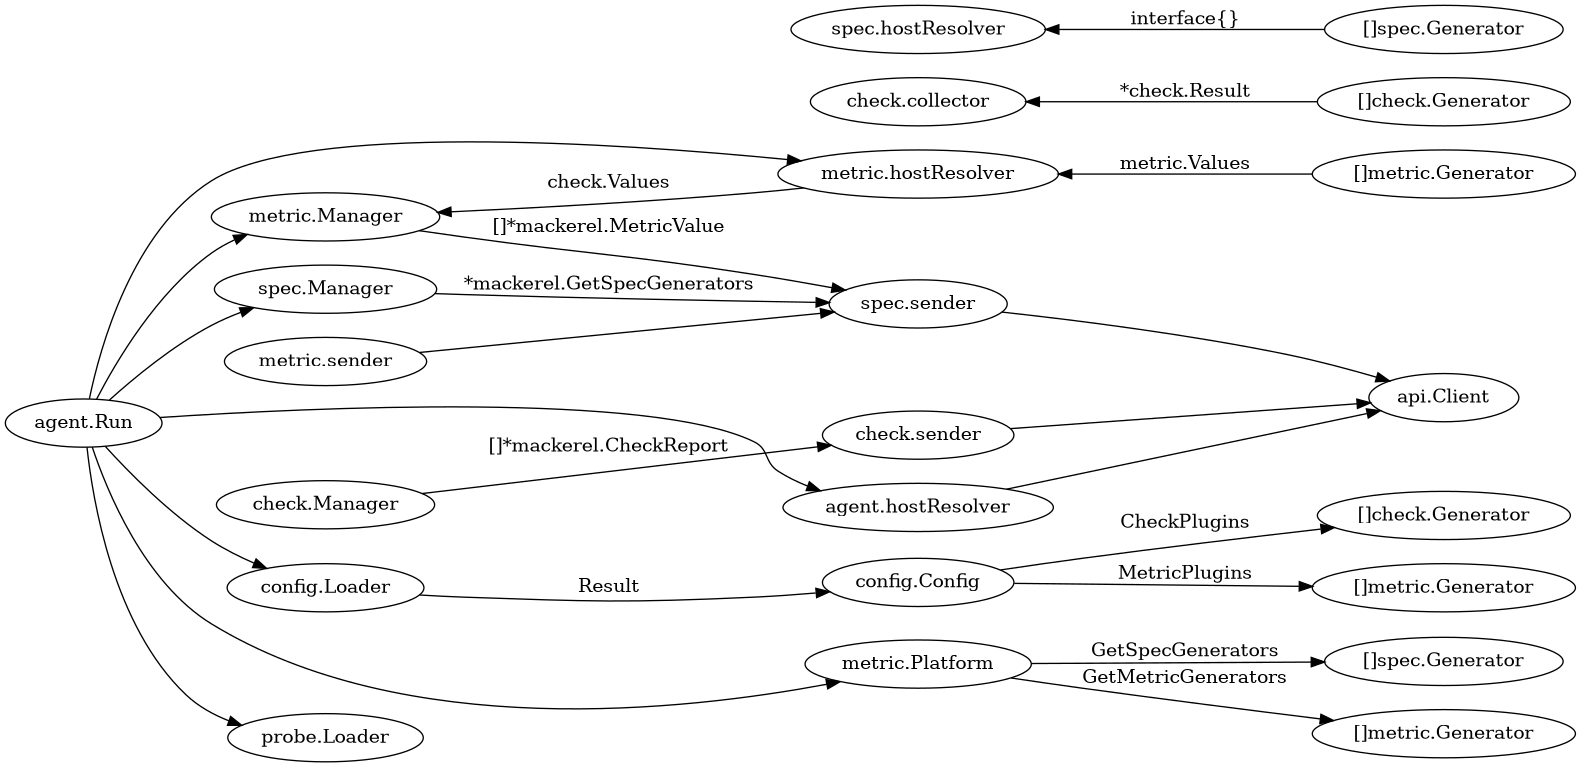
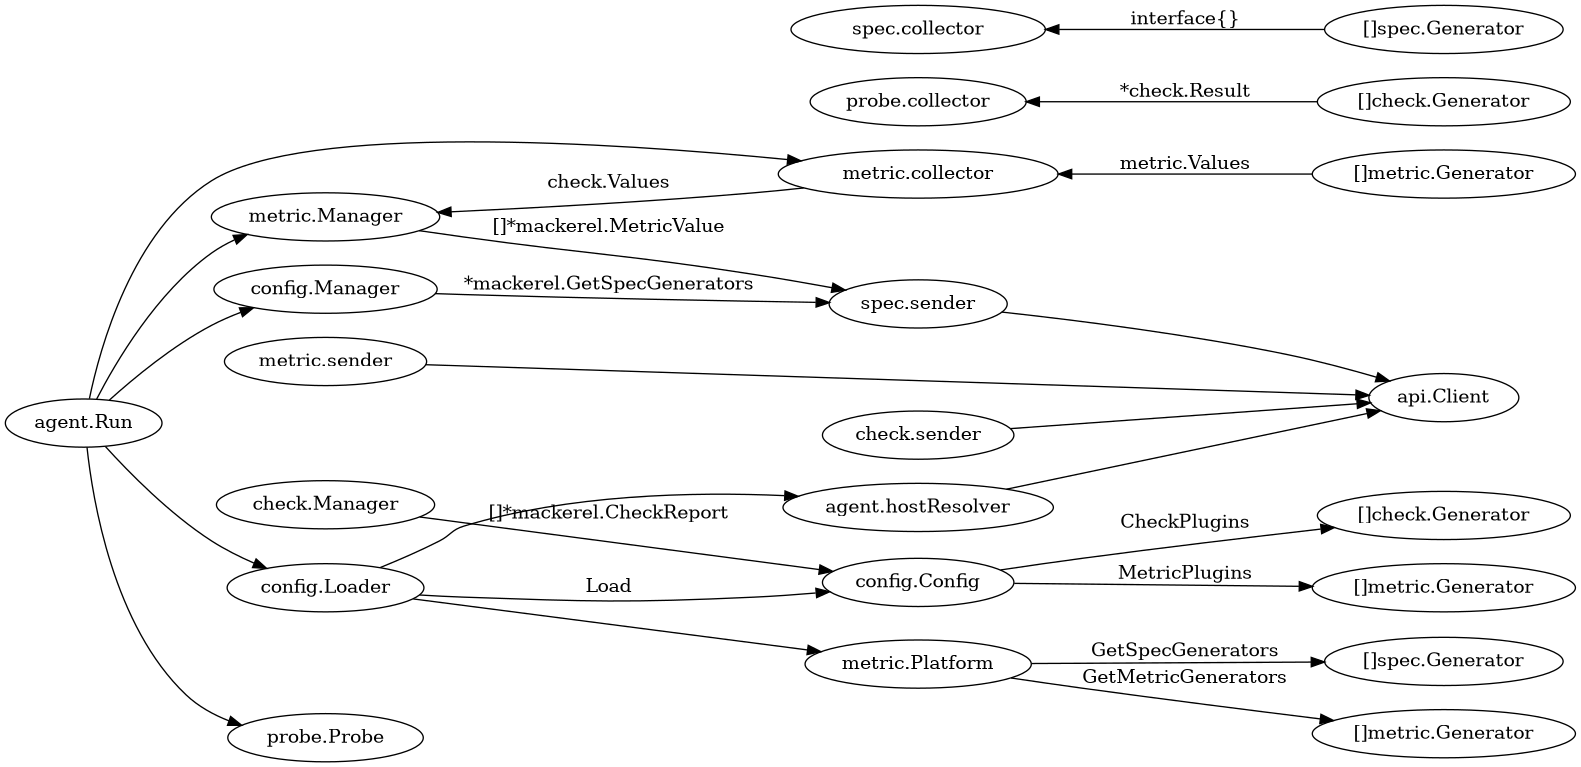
(918, 29) -> (918, 29)
(918, 102) -> (918, 102)
(918, 174) -> (918, 174)
(326, 289) -> (326, 289)
(620, 333) -> (891, 380)
(495, 408) -> (576, 503)
(620, 470) -> (619, 543)
(609, 587) -> (609, 587)
(405, 693) -> (610, 624)
(326, 738) -> (326, 738)
